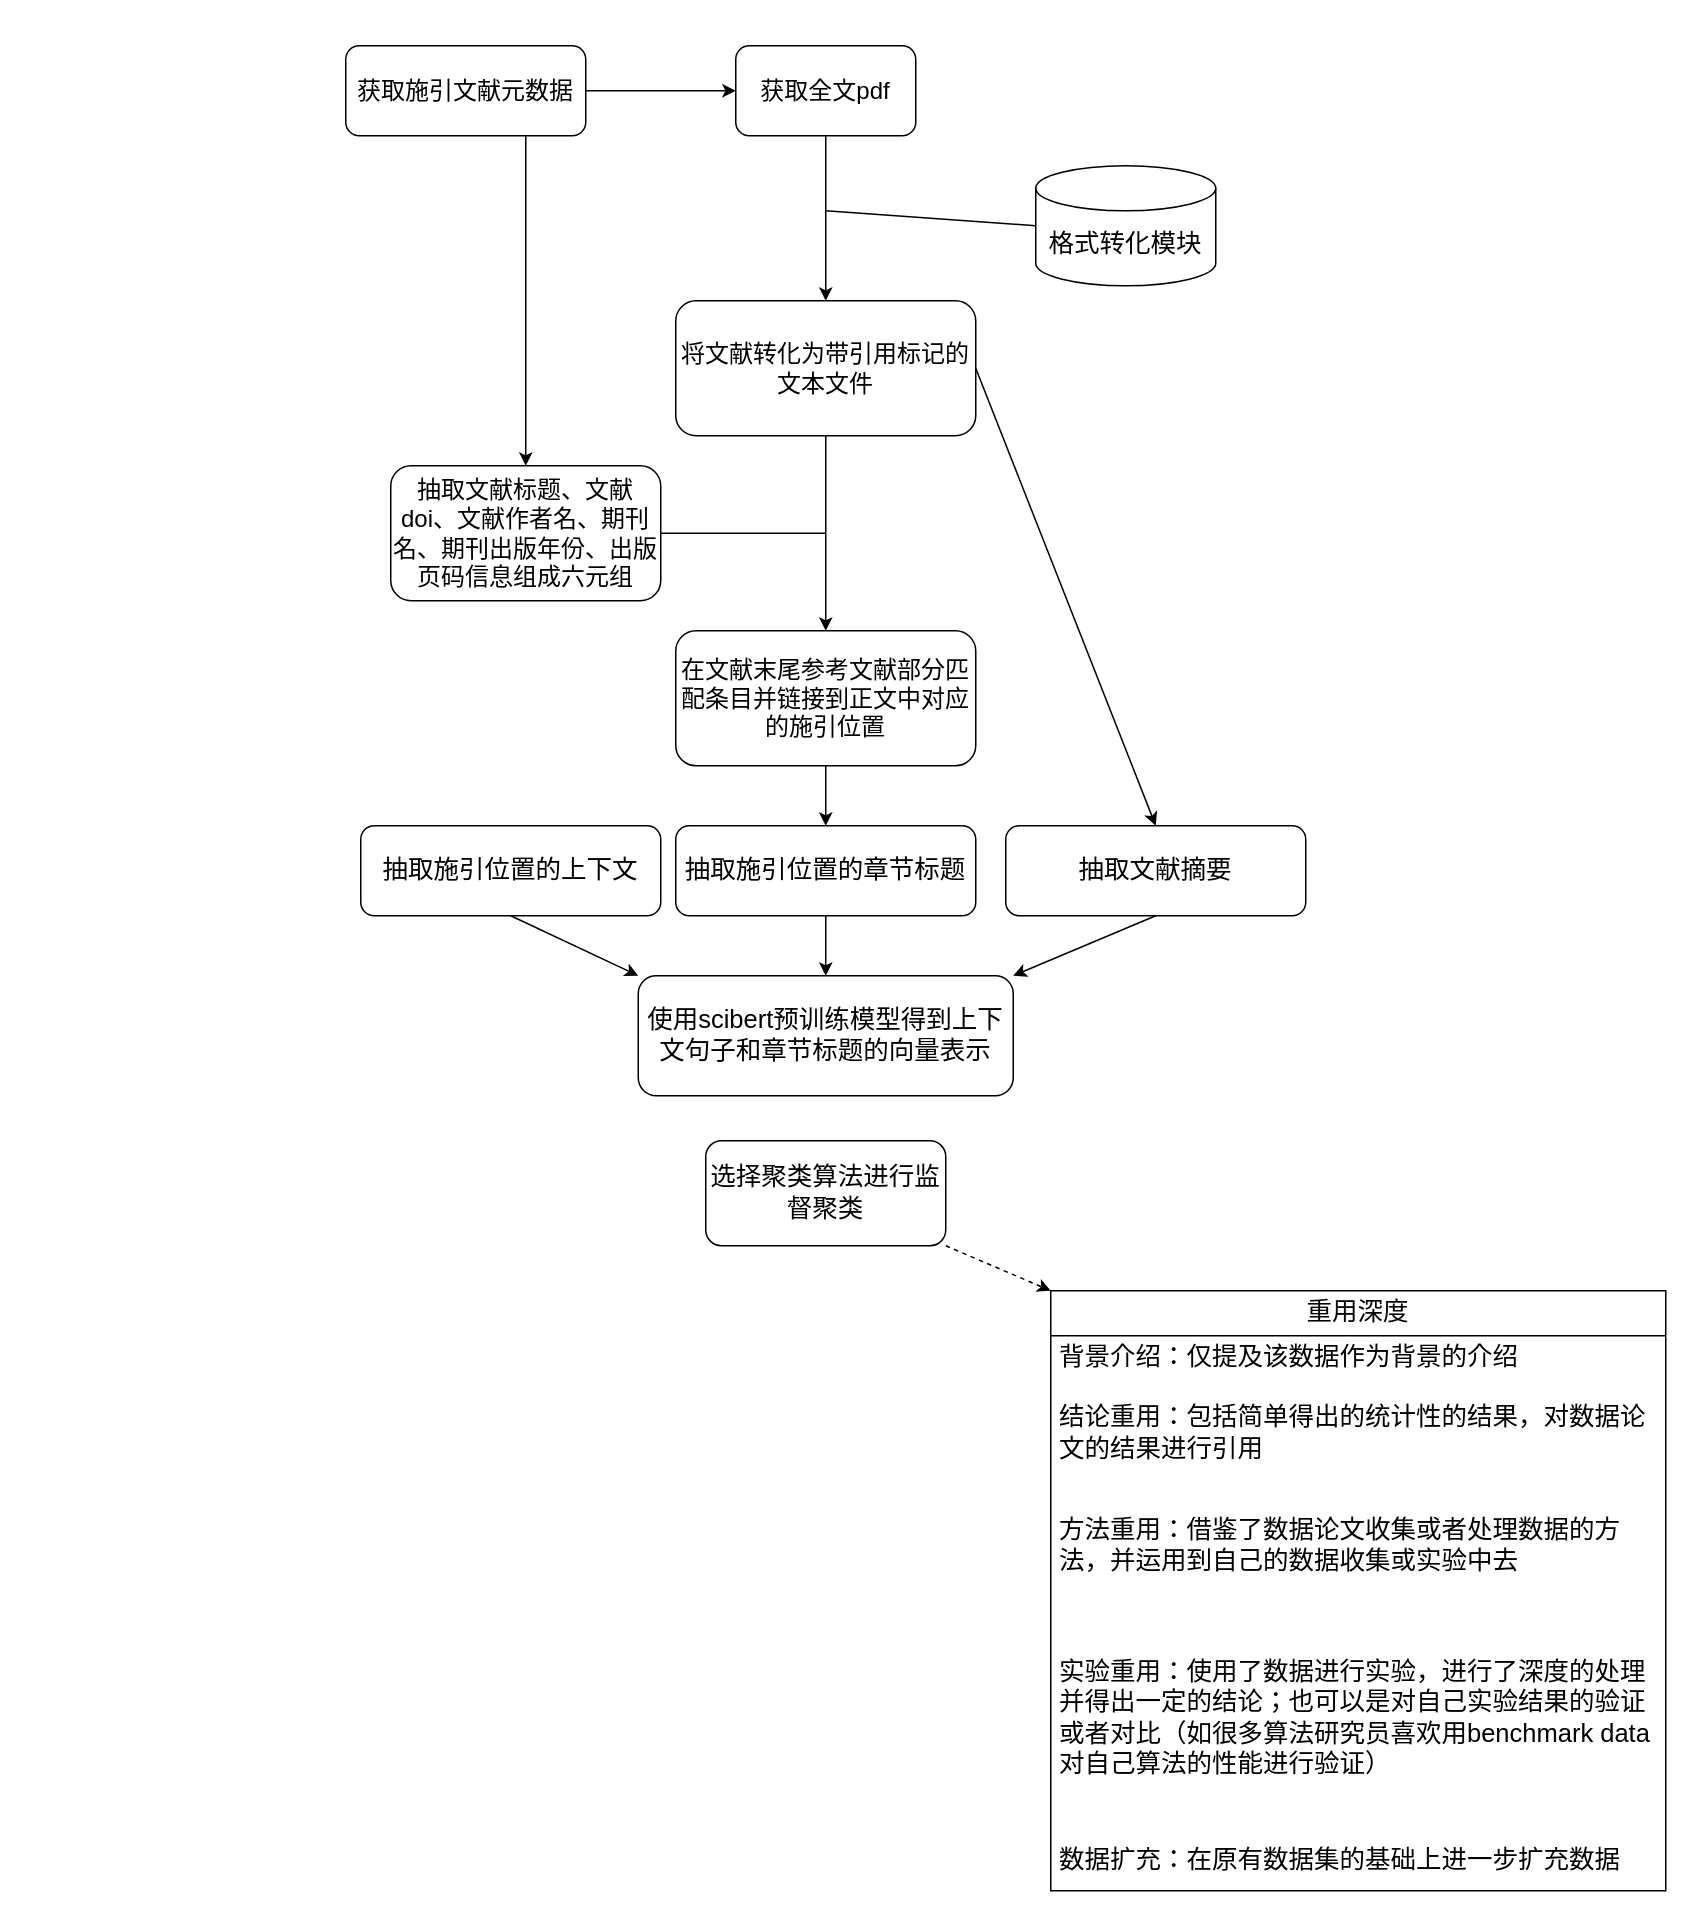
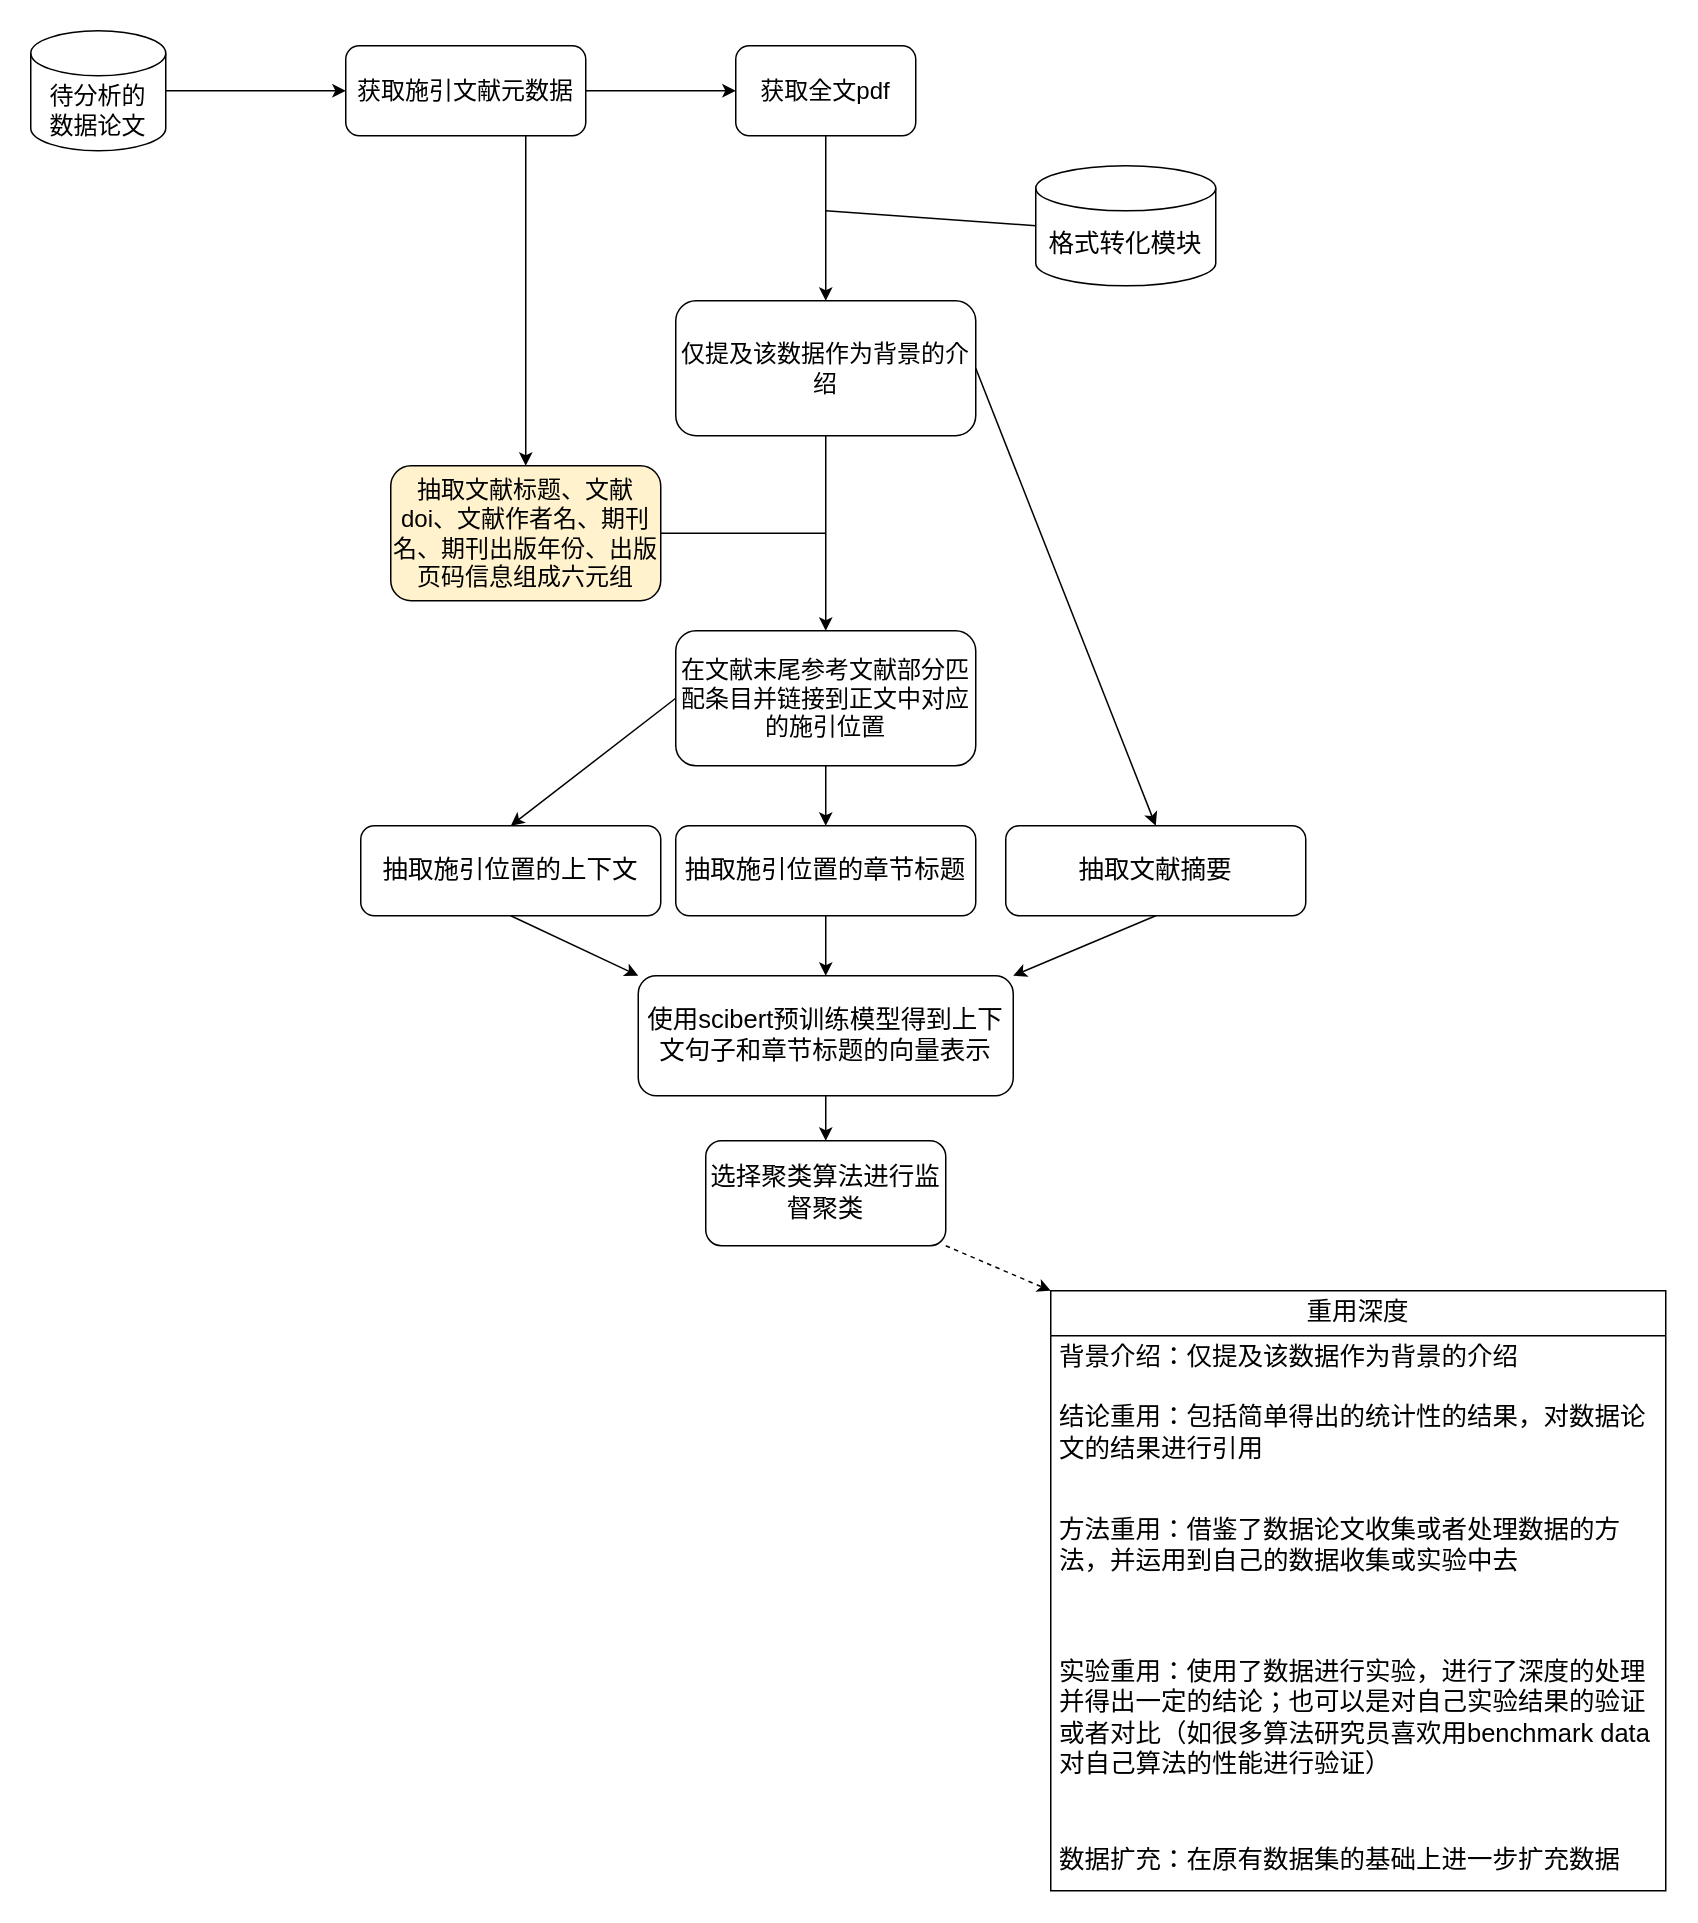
none -> (98, 91)
none -> (251, 91)
(826, 368) -> (826, 368)
(526, 533) -> (526, 533)
none -> (597, 759)
none -> (826, 1113)
